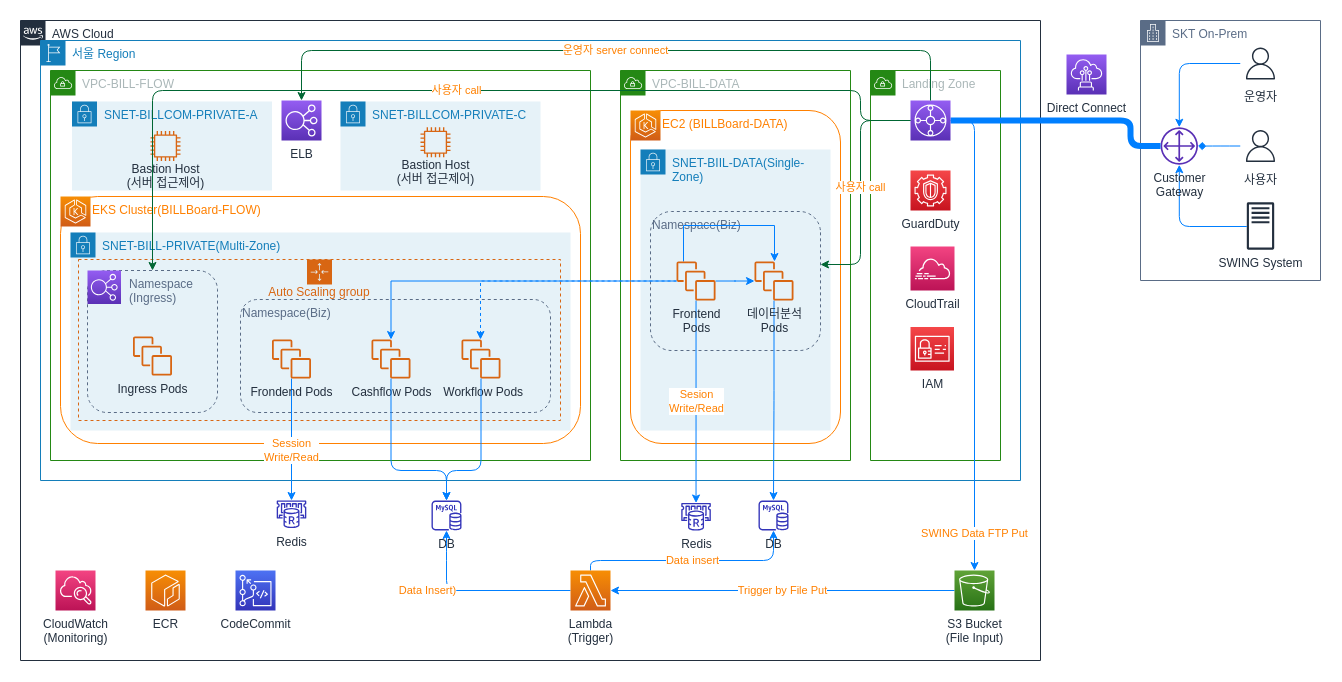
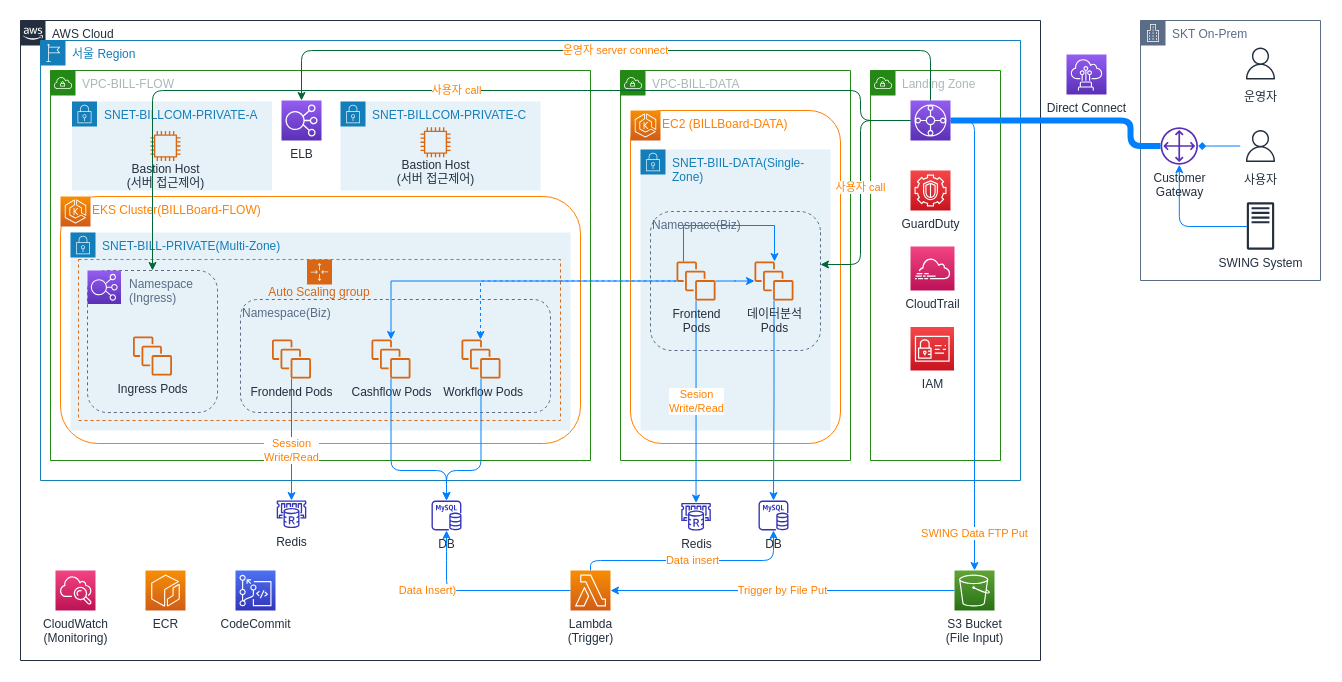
(1184, 64) -> none
